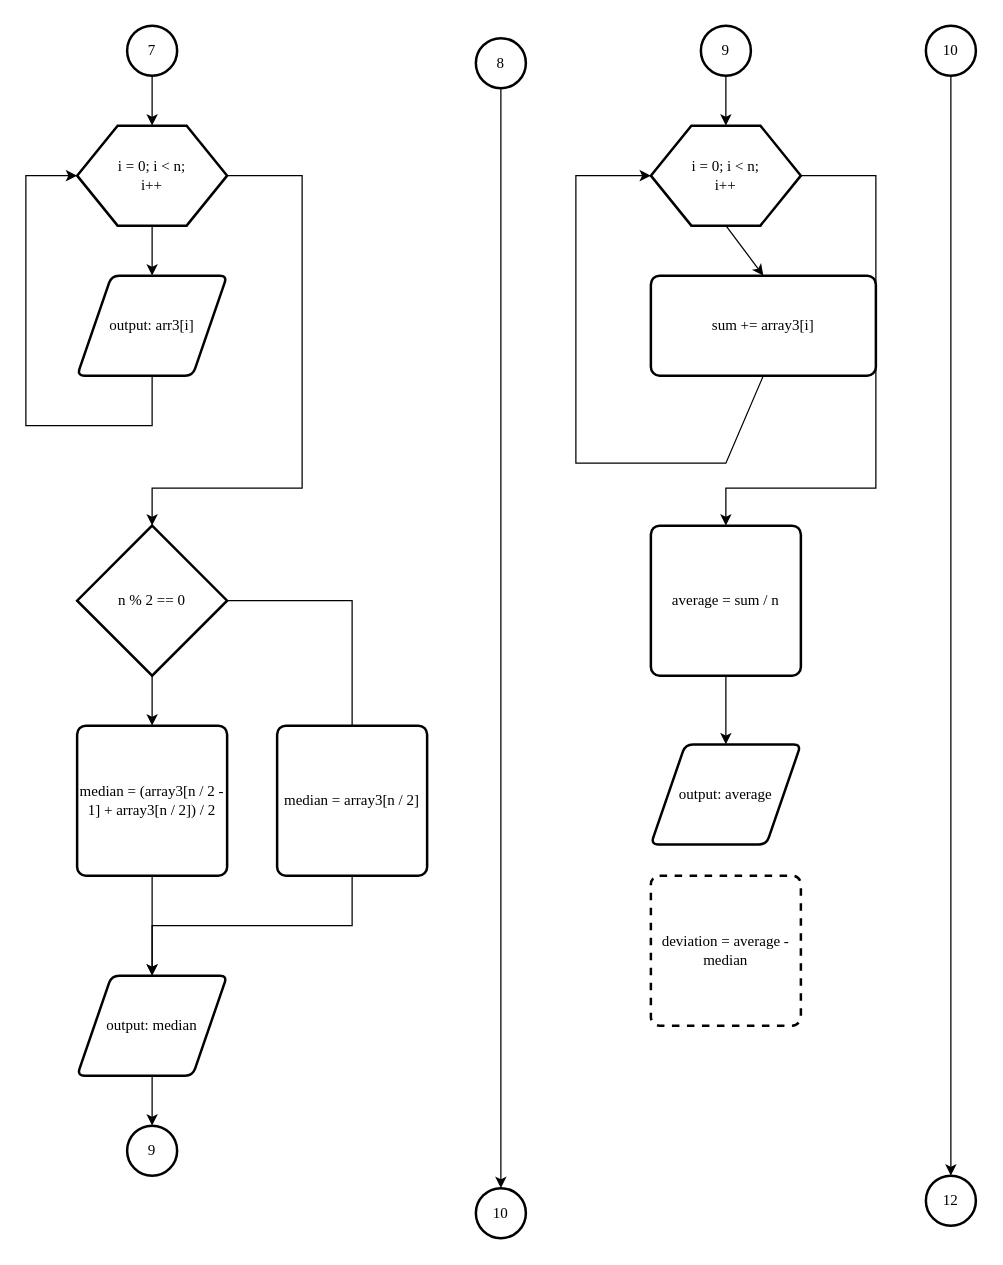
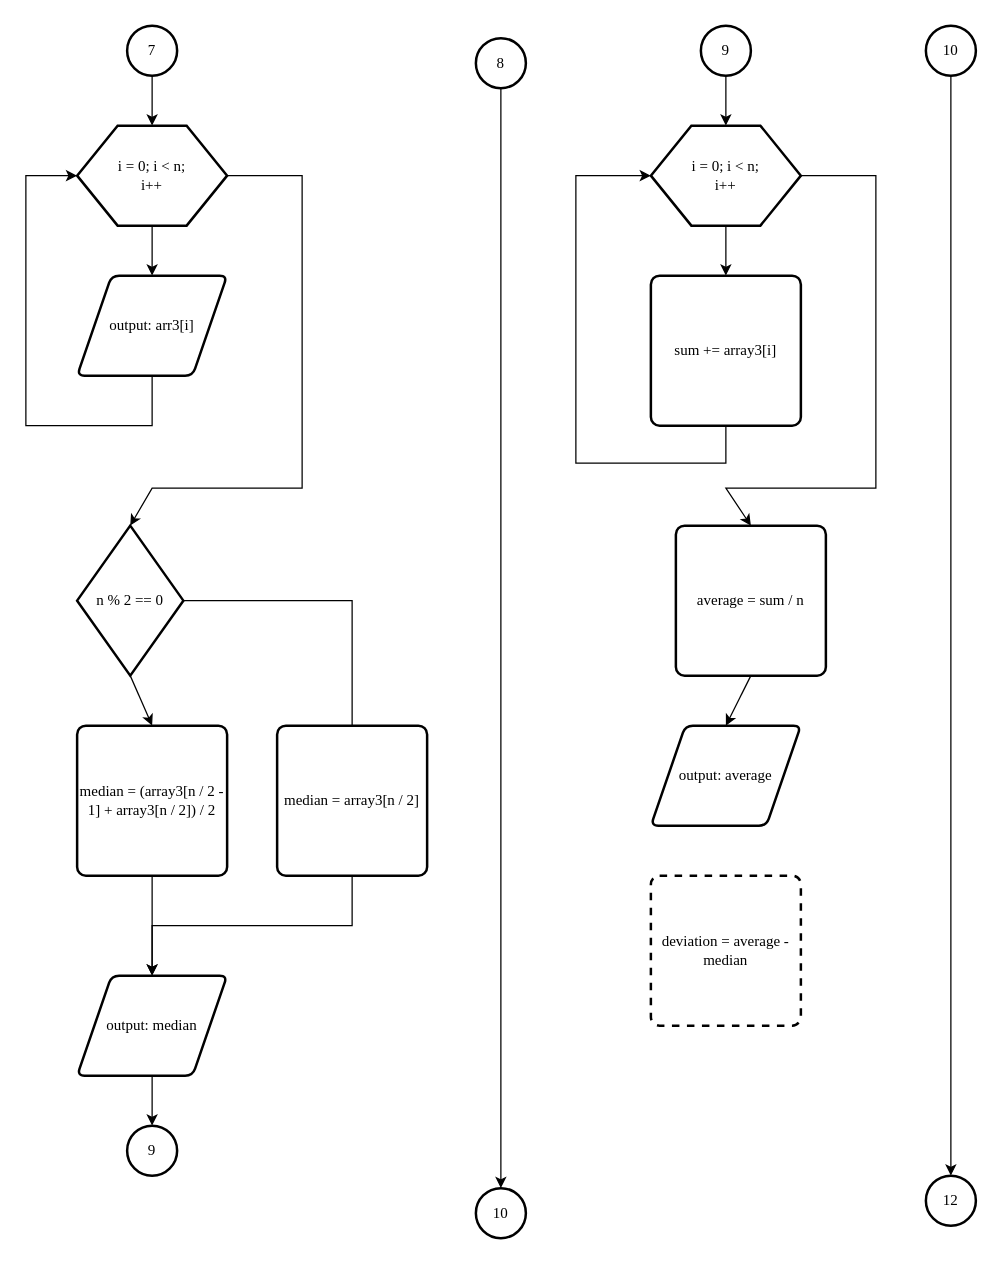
(763, 326) -> (726, 351)
(152, 601) -> (130, 601)
(726, 601) -> (751, 601)
(726, 794) -> (726, 776)
